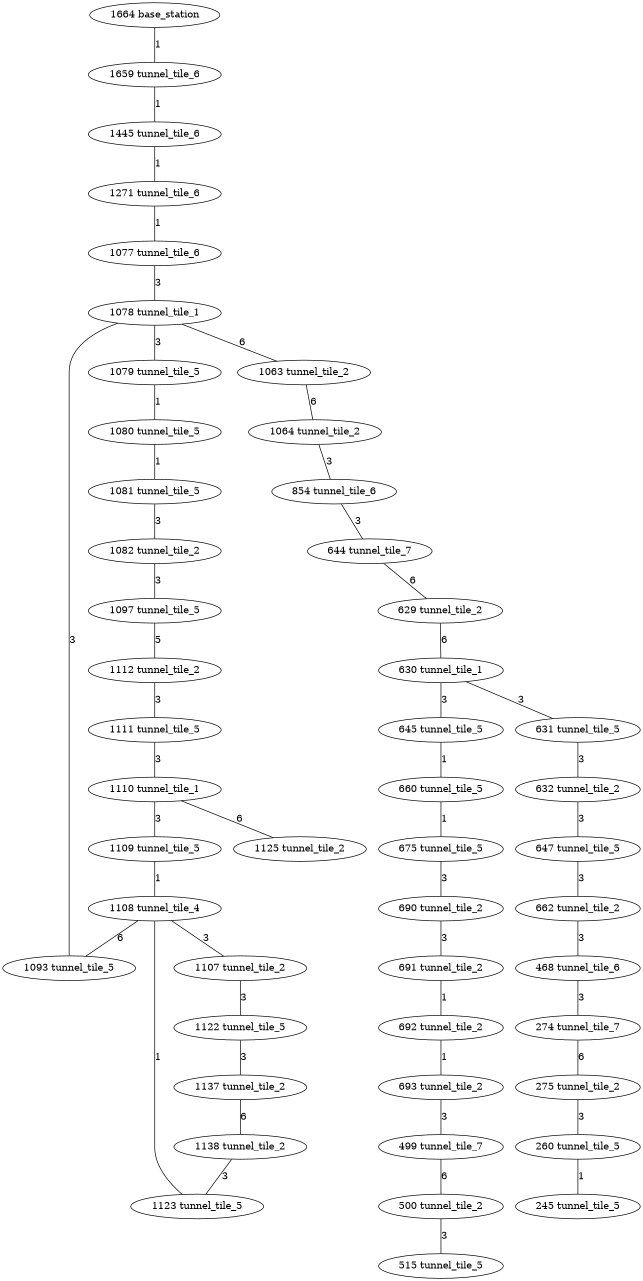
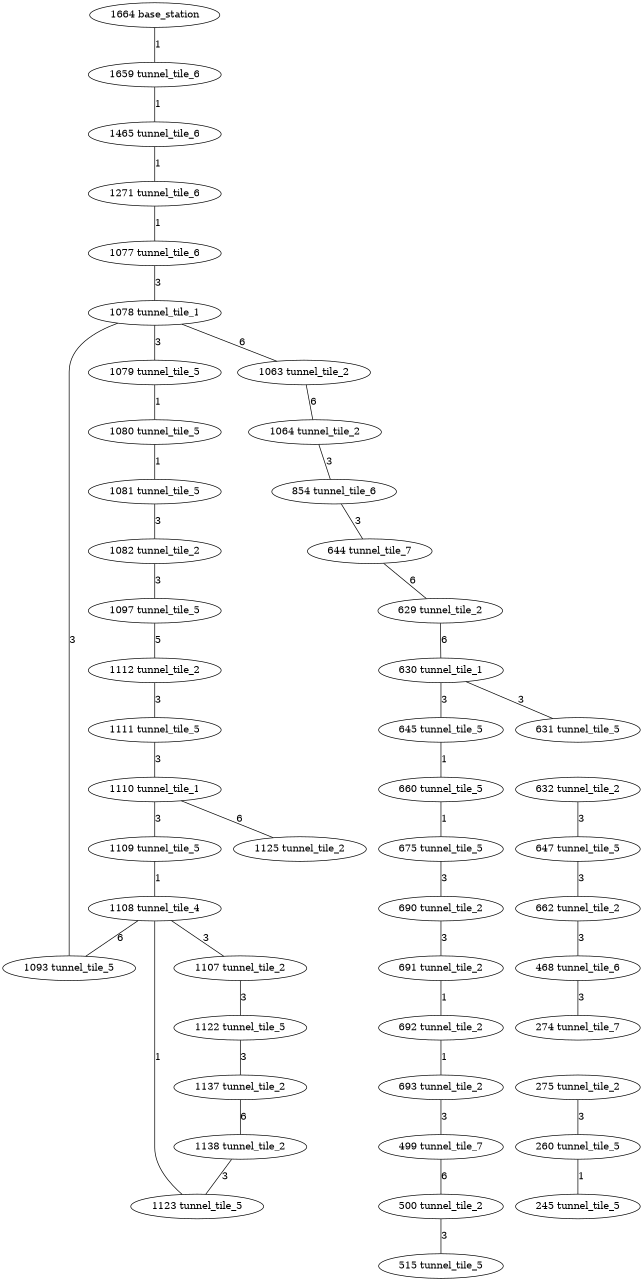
(155, 134) -> (155, 134)
(578, 760) -> none
(578, 1058) -> none
